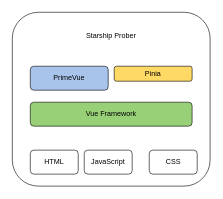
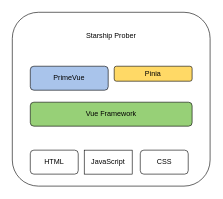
(108, 162) -> (108, 162)
(173, 162) -> (164, 162)
